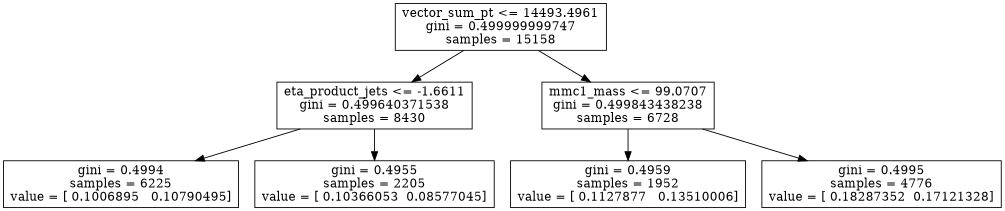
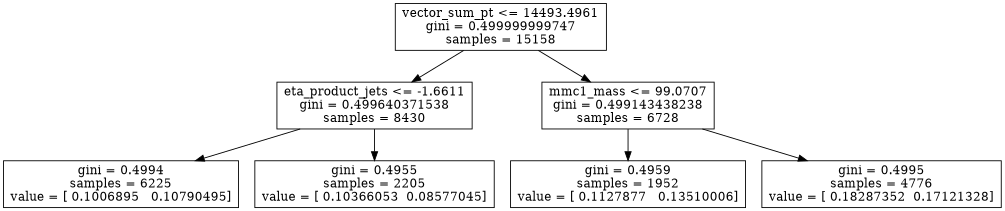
(628, 106) -> (628, 106)
